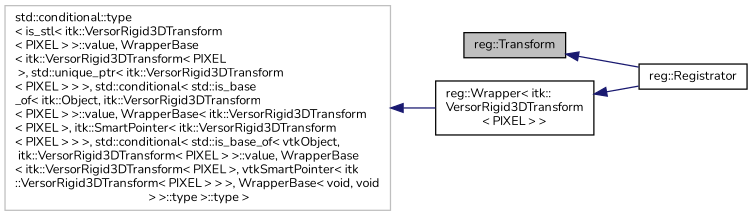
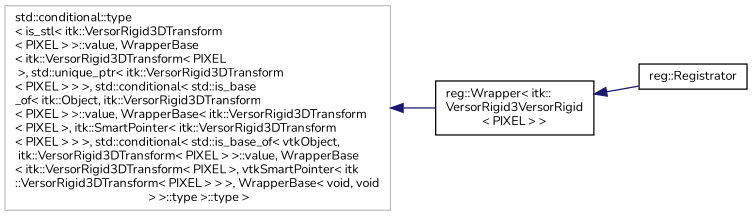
(515, 45) -> none
(515, 108) -> (515, 108)
